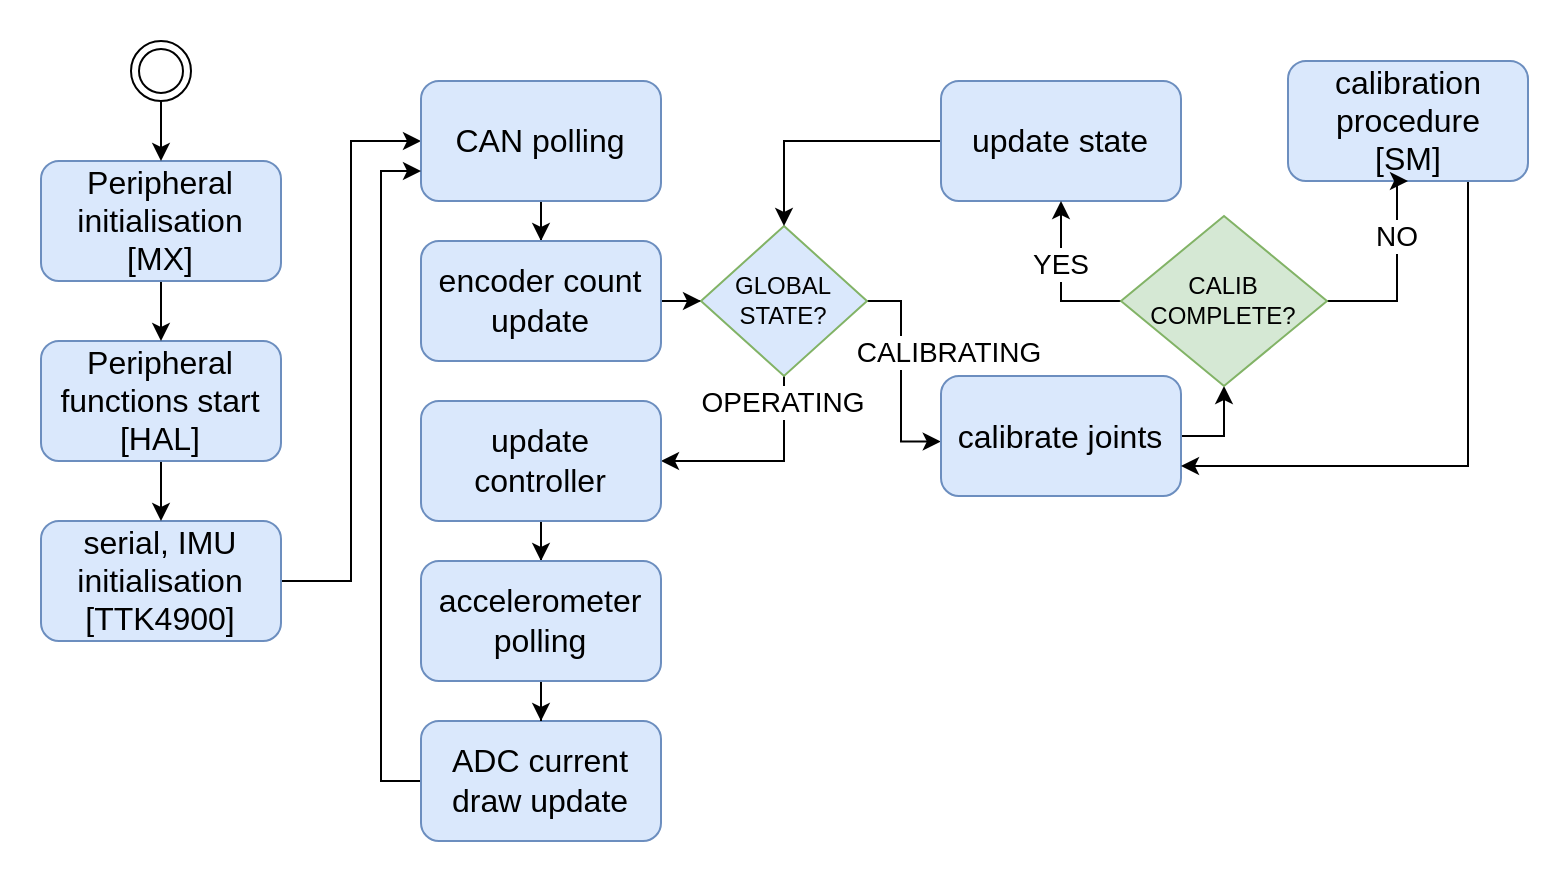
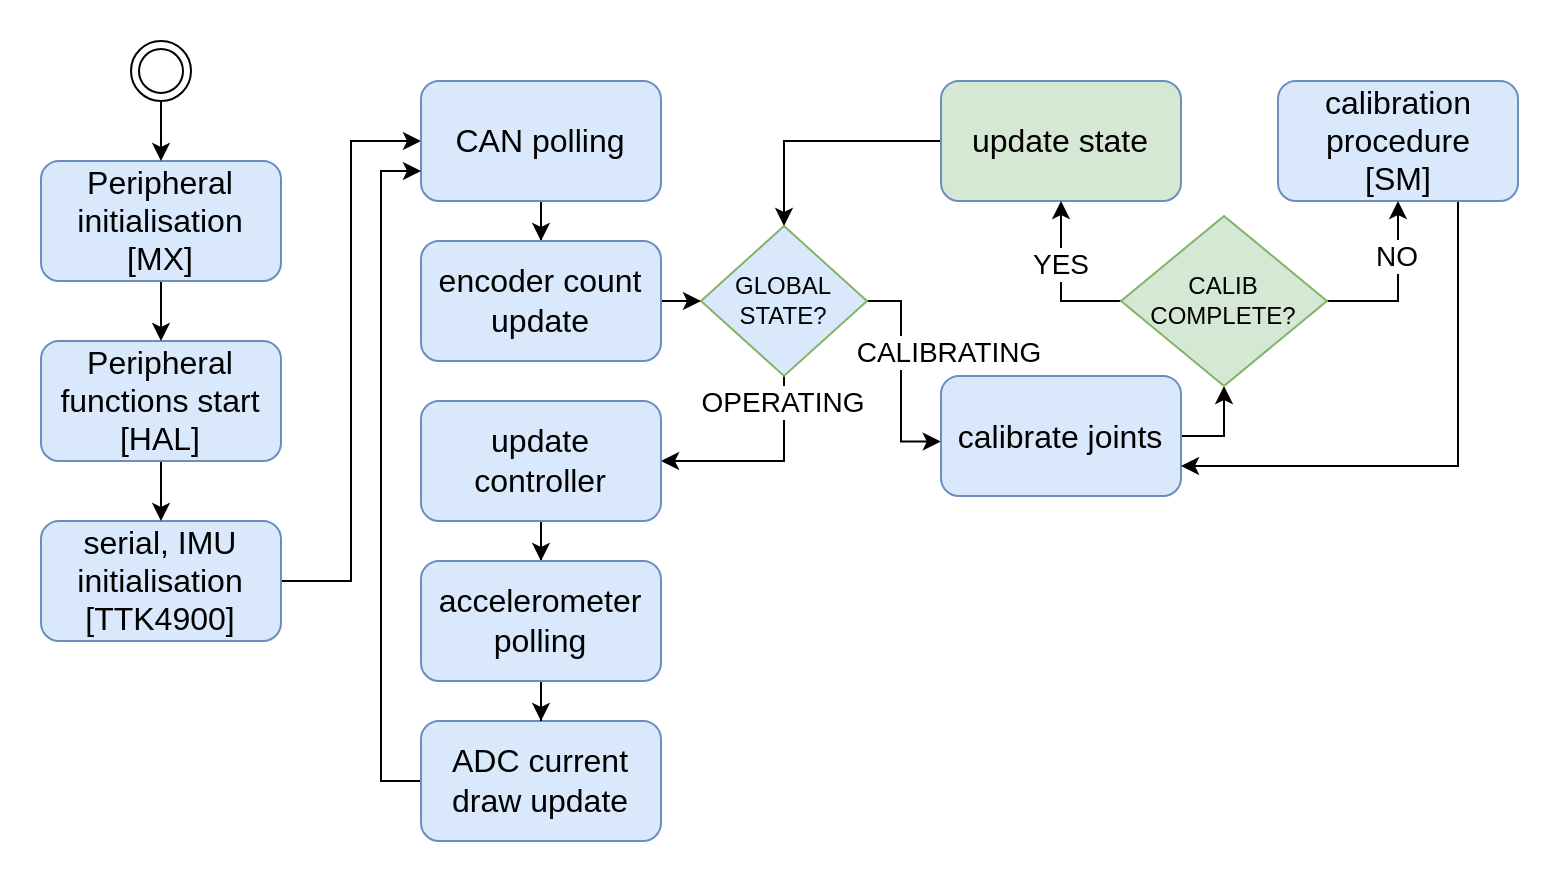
(1408, 121) -> (1398, 141)
(1061, 141) -> (1061, 141)
